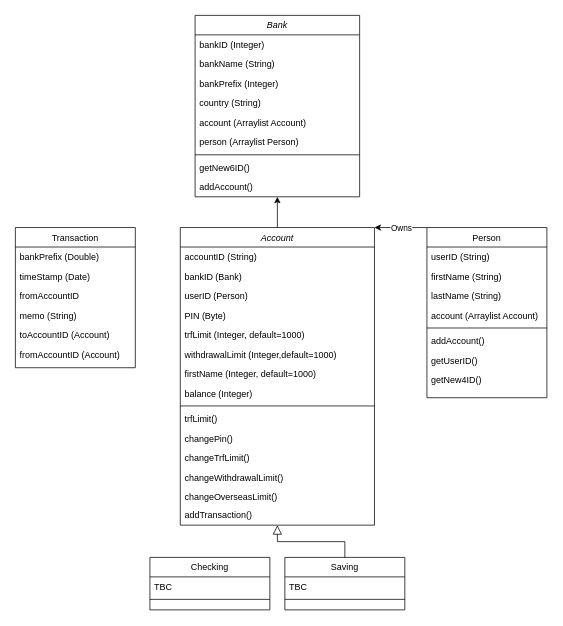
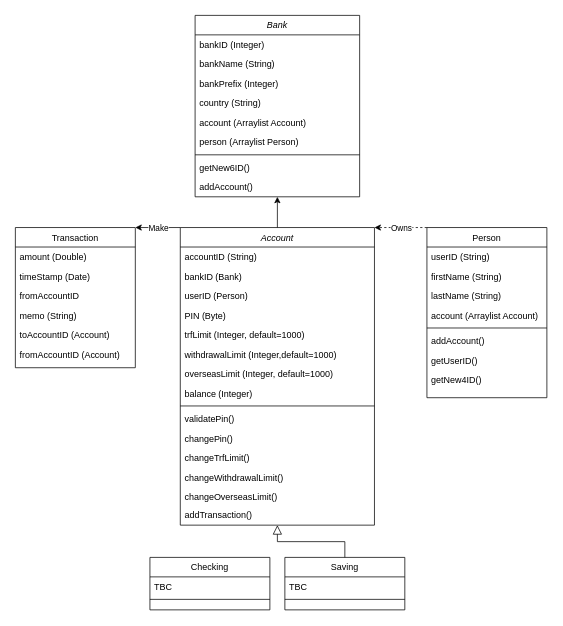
none -> (160, 228)
(419, 228) -> (419, 228)
(64, 257) -> (55, 257)
(263, 374) -> (272, 374)
(207, 419) -> (214, 419)
